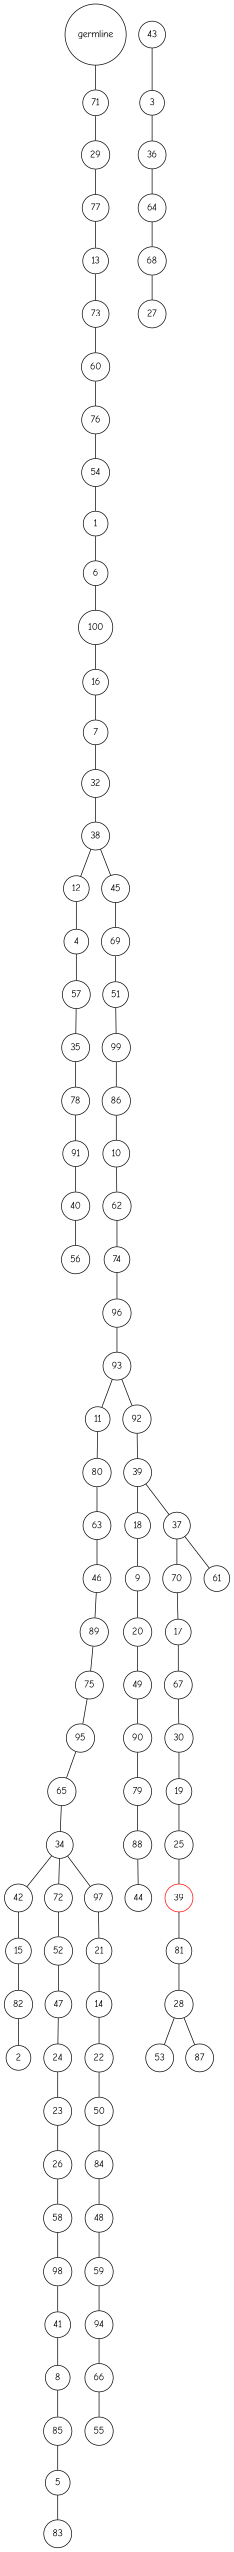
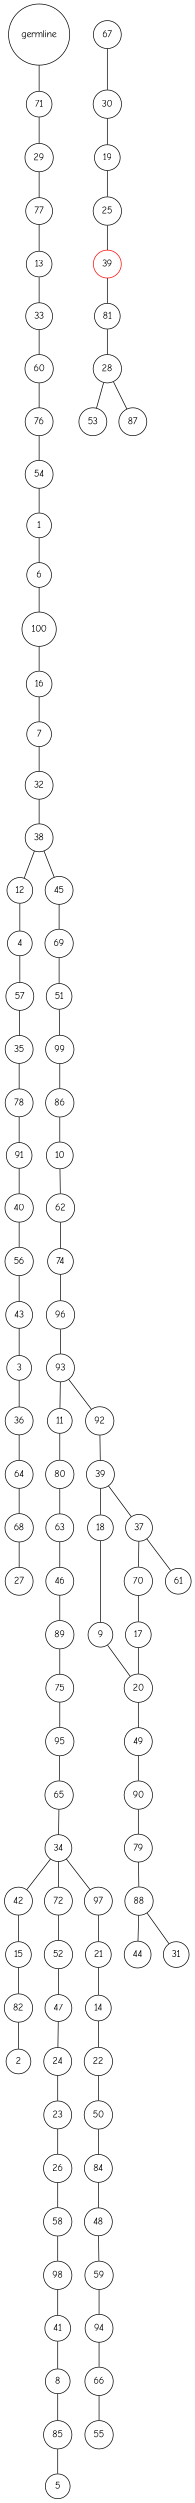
(96, 314) -> (39, 316)
none -> (19, 1289)
(178, 1658) -> (138, 1661)
none -> (176, 1955)
(58, 2534) -> none
